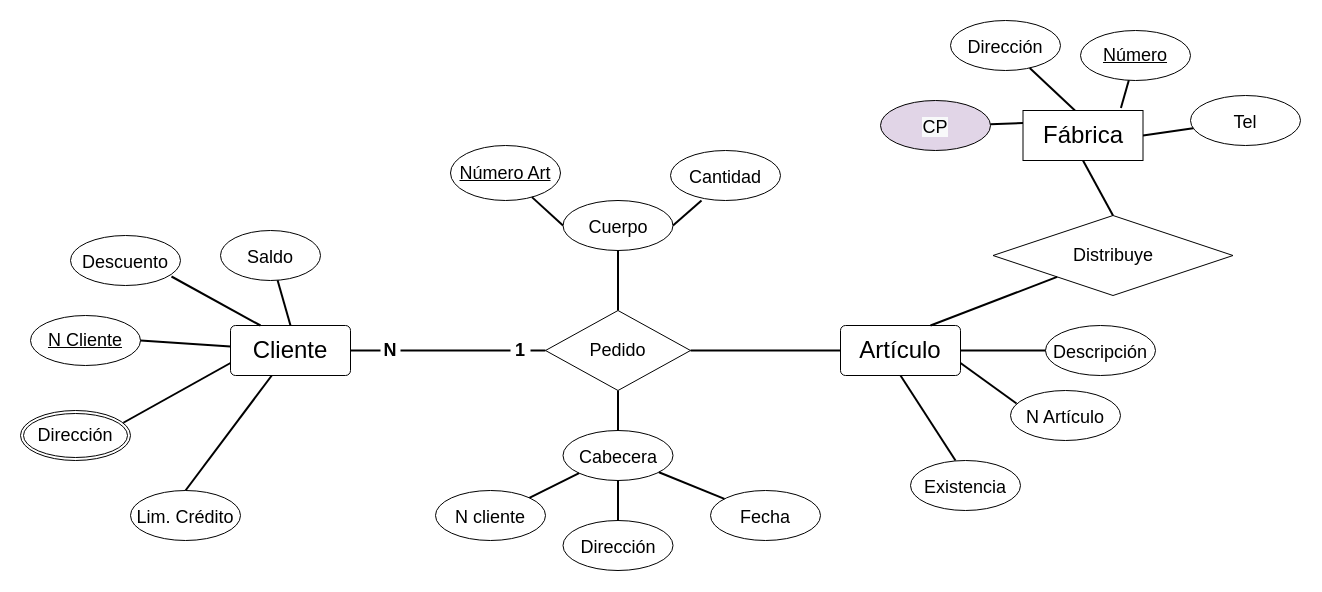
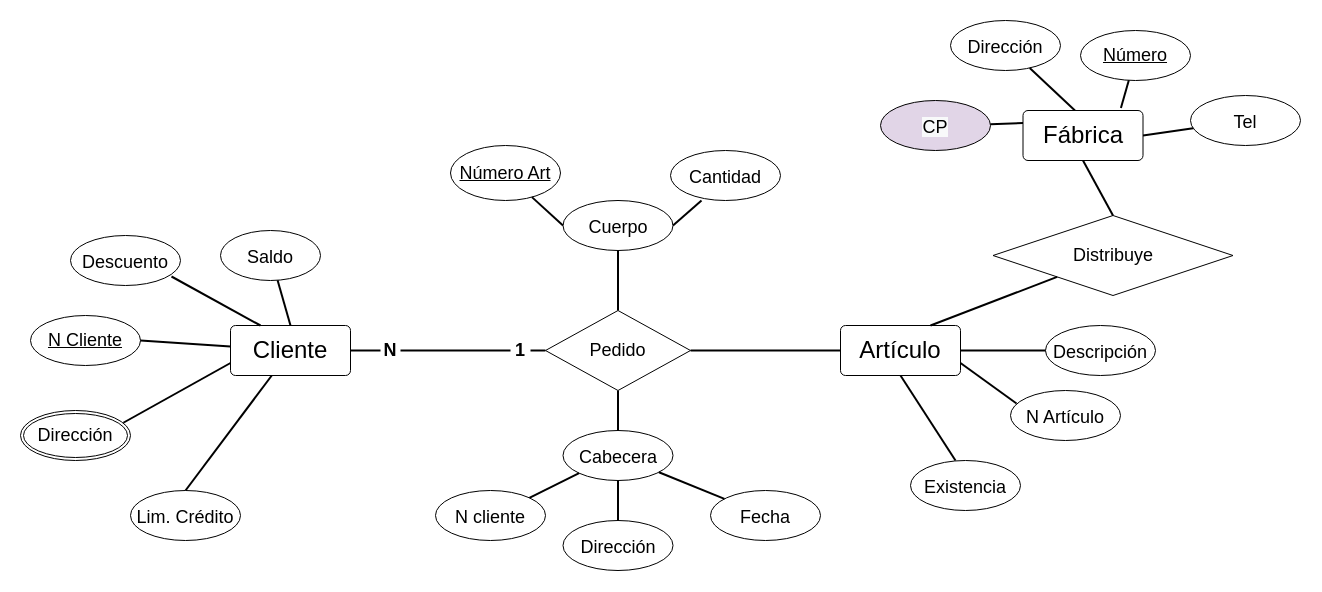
(1083, 136) -> (1083, 136)
